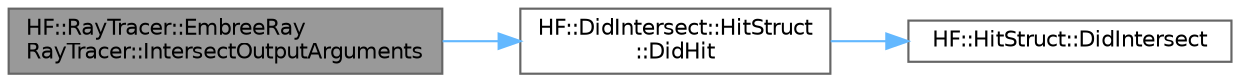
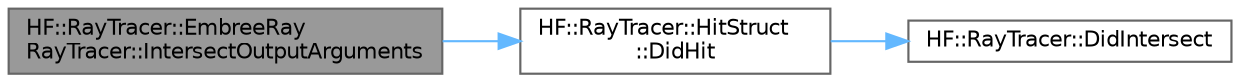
(675, 41) -> (675, 41)
(1070, 41) -> (1070, 41)
